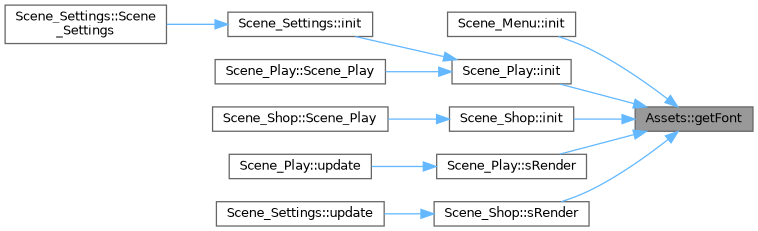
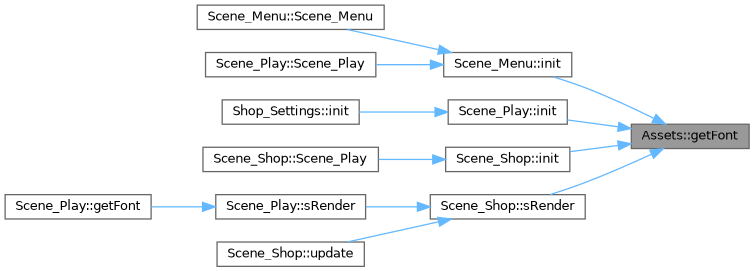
none -> (291, 17)
(86, 24) -> none
(300, 24) -> (291, 112)
(412, 72) -> (403, 65)
(597, 144) -> (392, 207)
(300, 166) -> (78, 207)
(300, 214) -> (291, 254)
